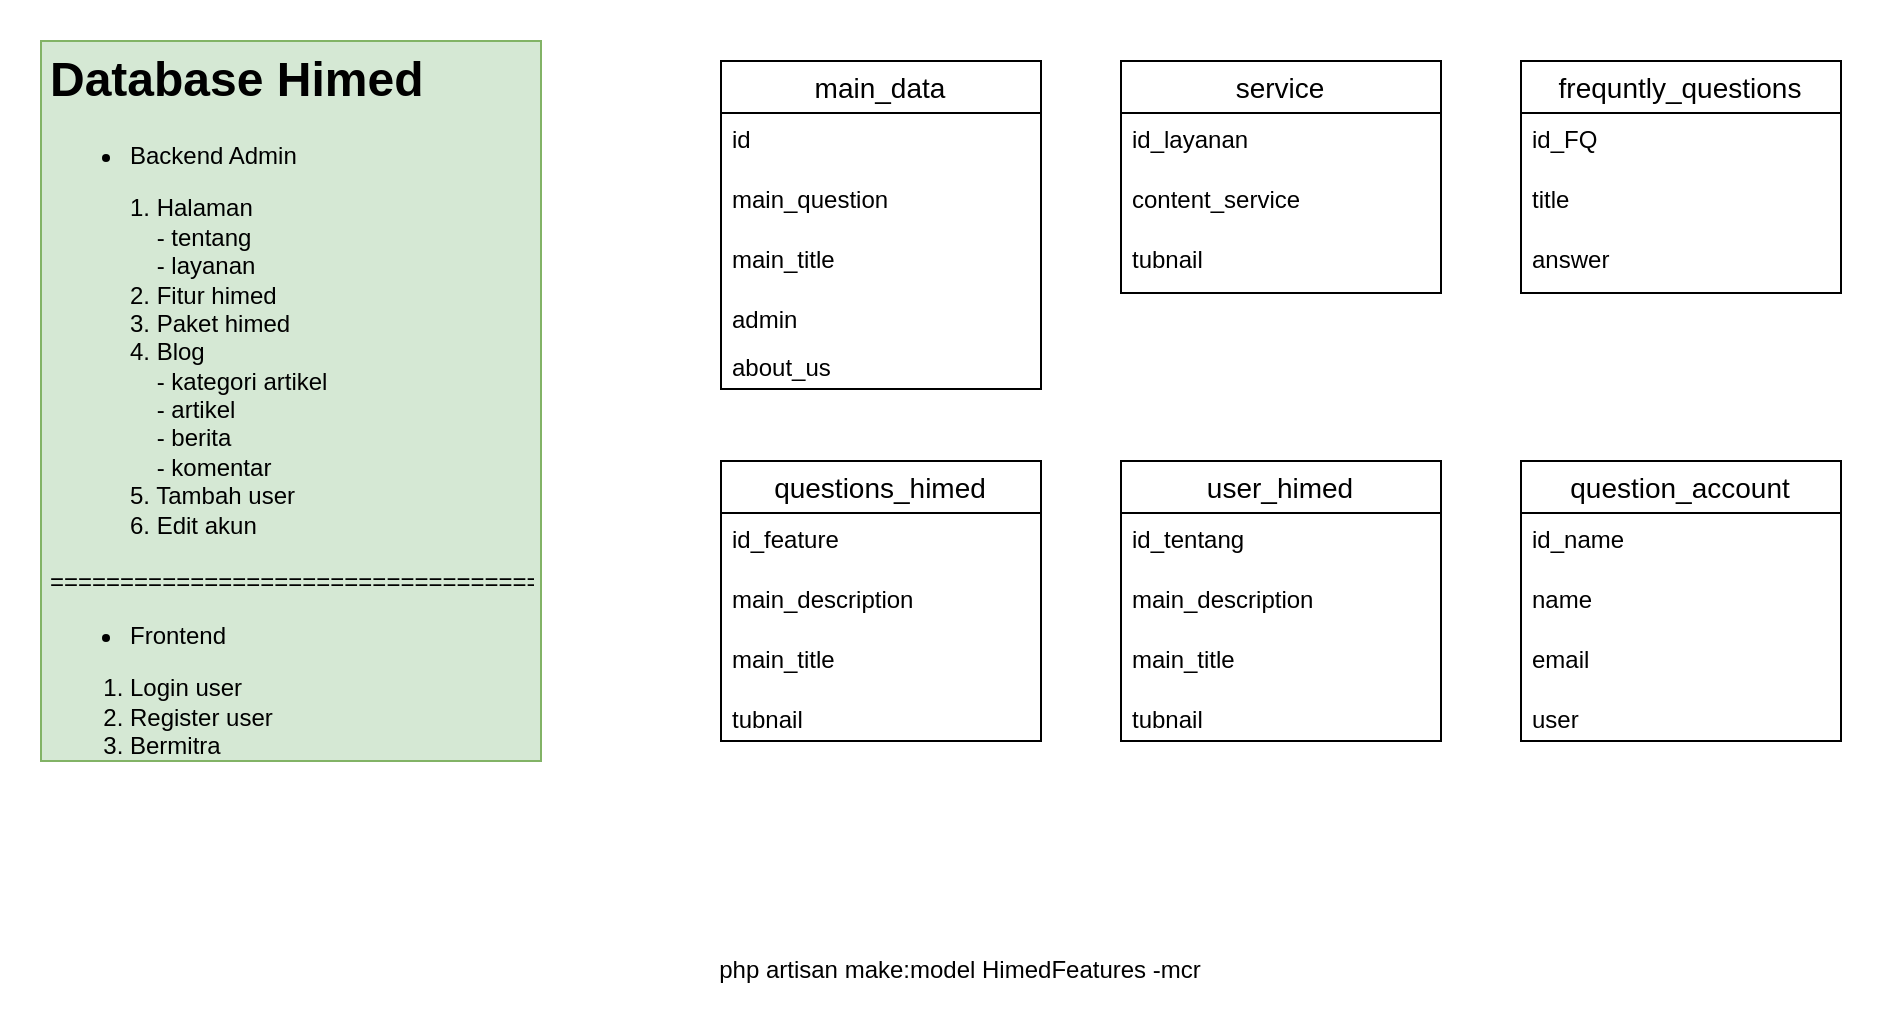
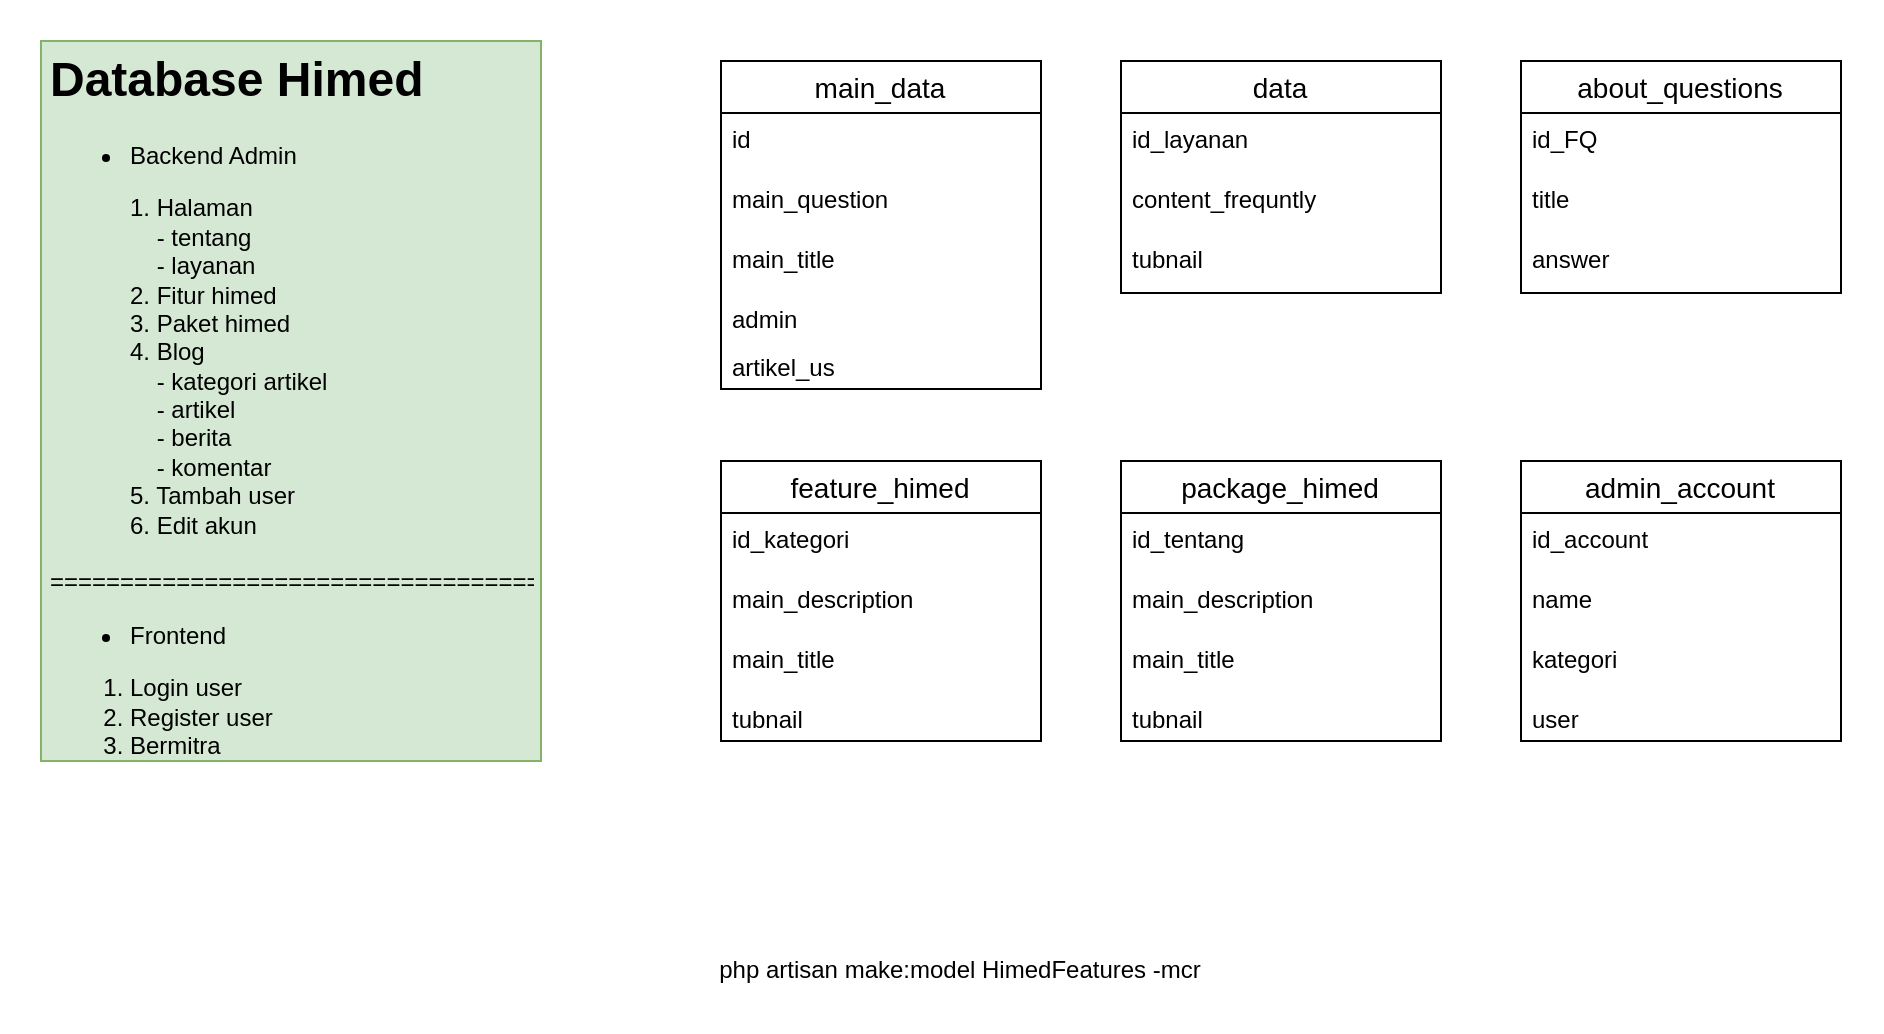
(1280, 89) -> (1280, 89)
(1680, 89) -> (1680, 89)
(1230, 200) -> (1243, 200)
(786, 368) -> (793, 368)
(880, 489) -> (880, 489)
(1280, 489) -> (1280, 489)
(1680, 489) -> (1680, 489)
(796, 540) -> (800, 540)
(1576, 540) -> (1596, 540)
(1559, 660) -> (1583, 660)
